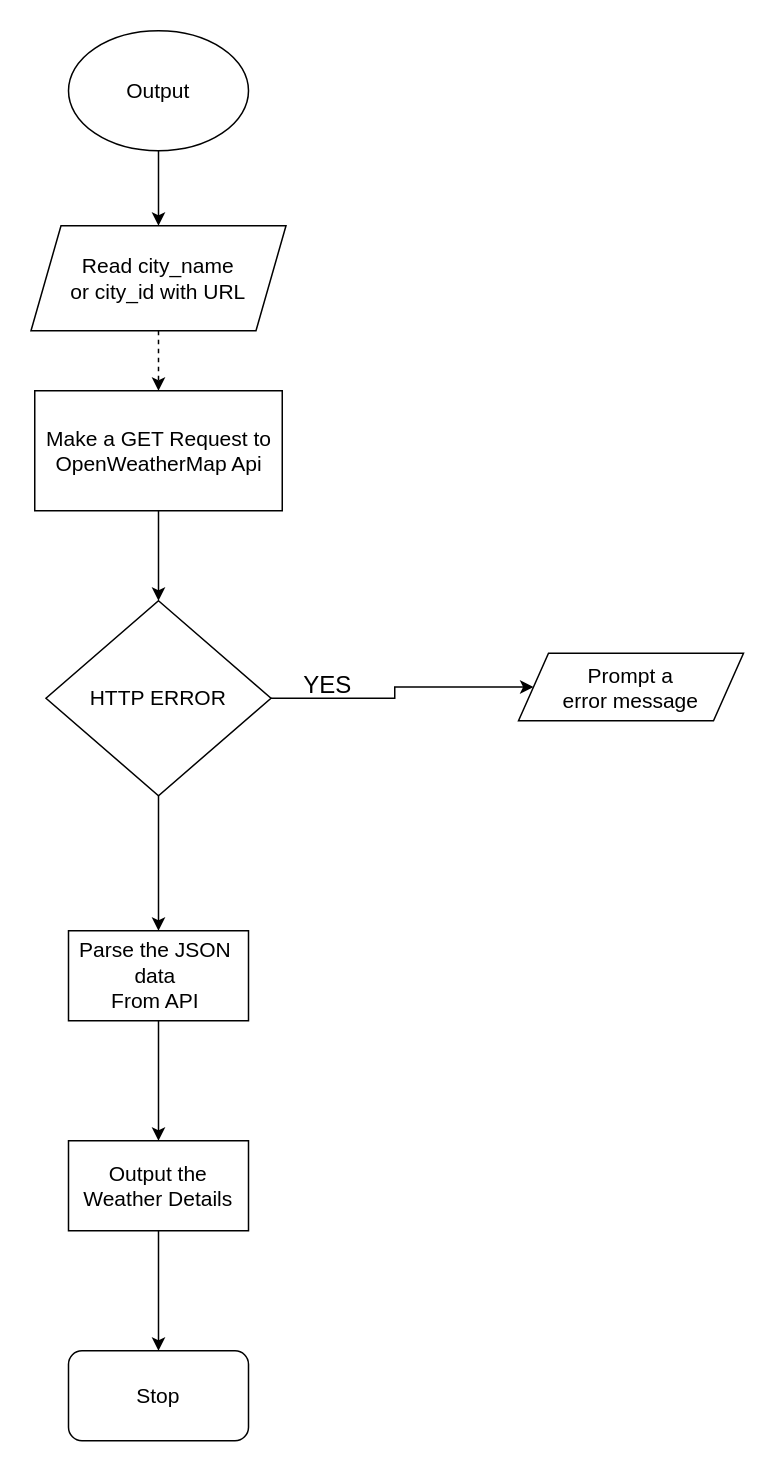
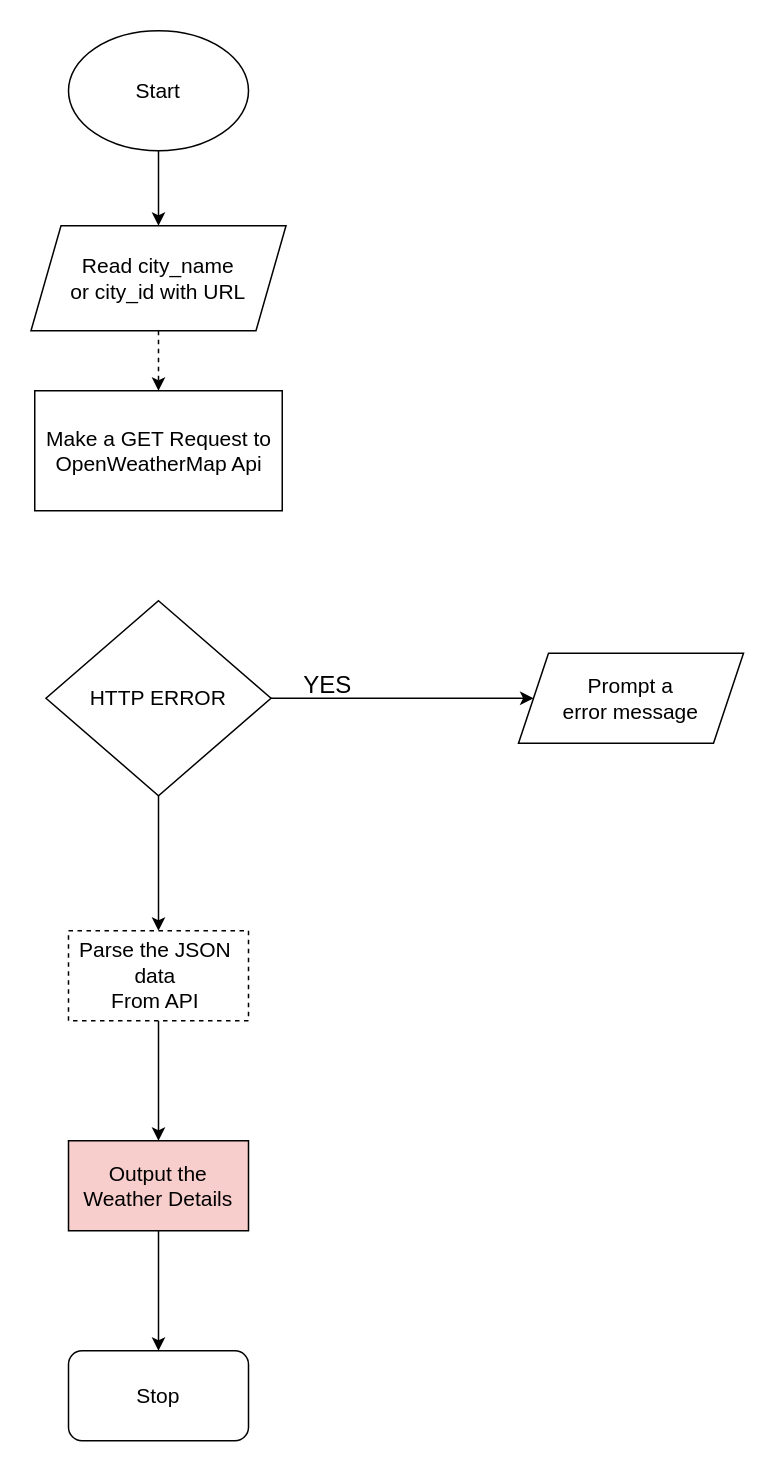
(158, 91) -> (158, 91)
(158, 551) -> none
(631, 687) -> (631, 698)
(158, 976) -> (158, 976)
(158, 1186) -> (158, 1186)
